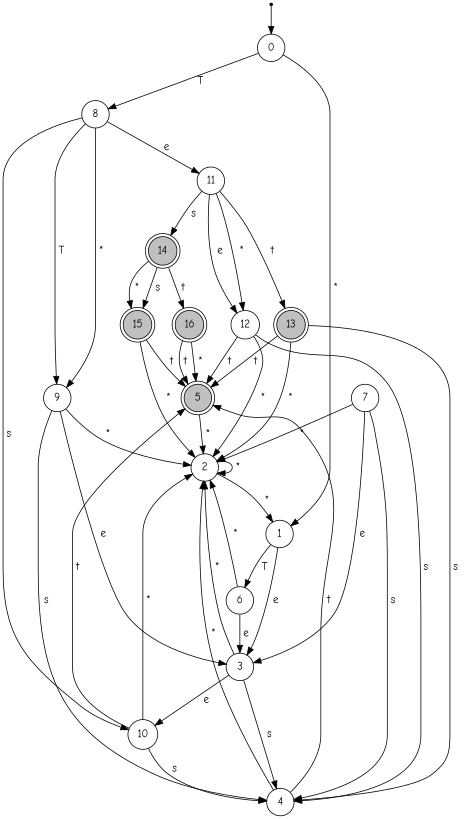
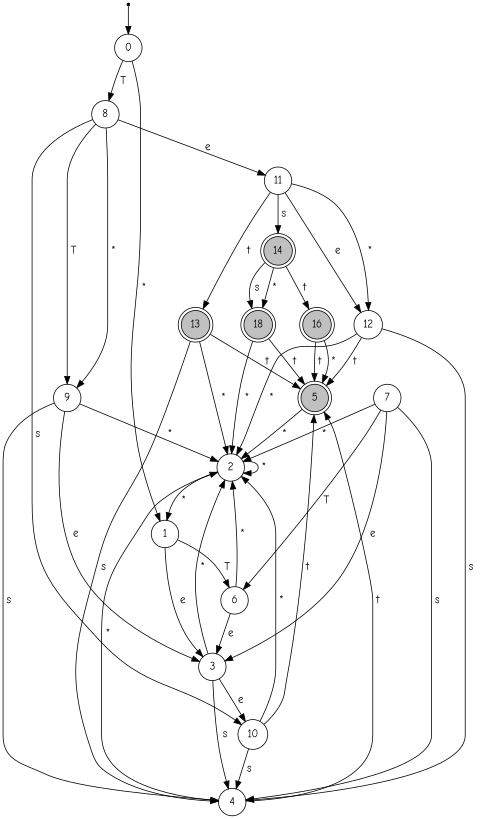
(138, 325) -> (258, 325)
none -> (318, 499)
